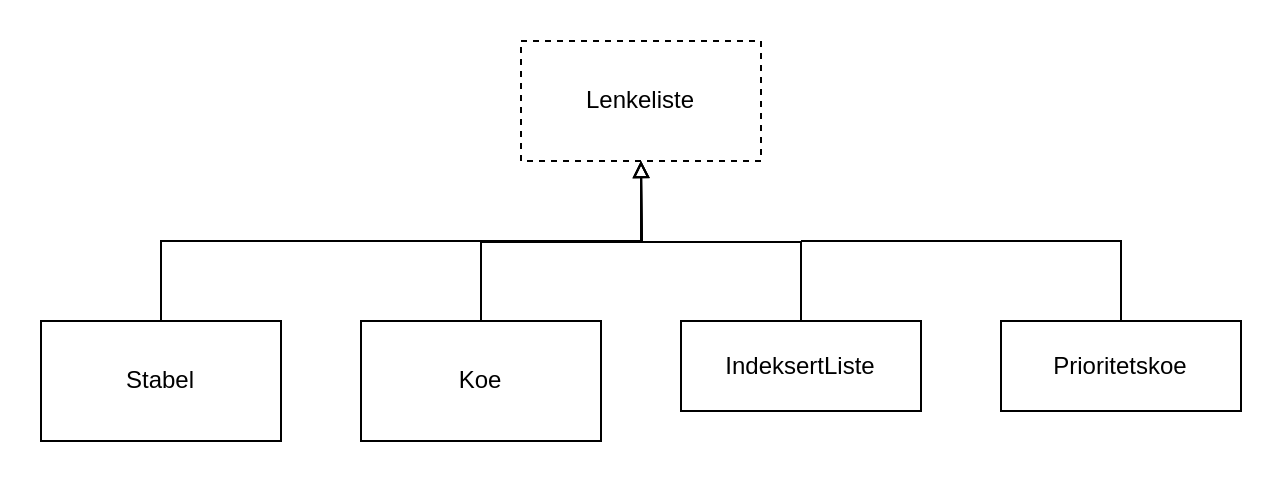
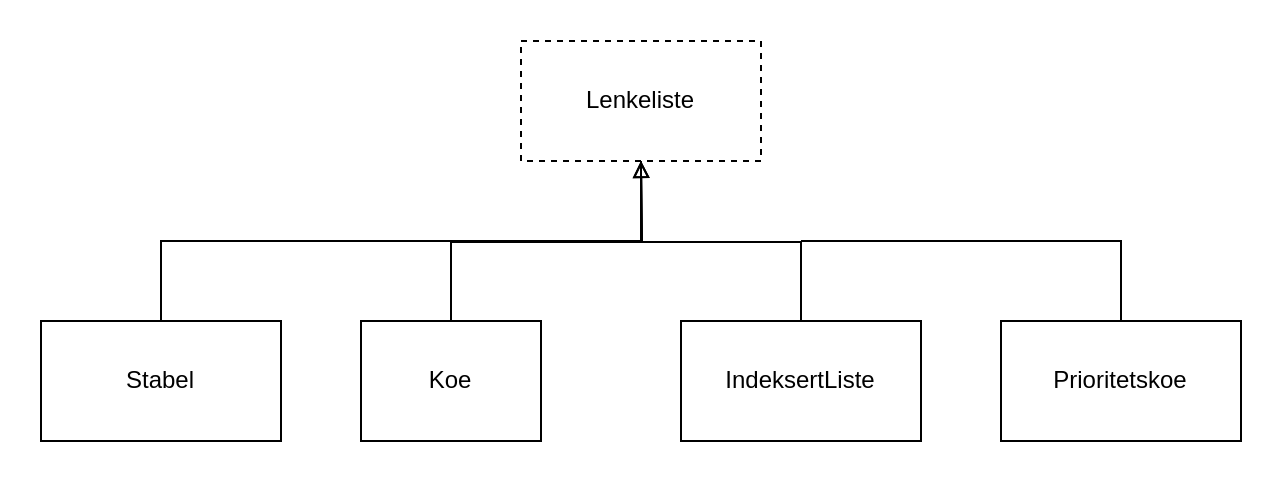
(449, 241) -> (641, 171)
(801, 366) -> (801, 381)
(1121, 366) -> (1121, 381)
(481, 381) -> (451, 381)
